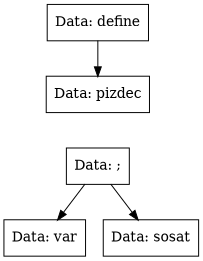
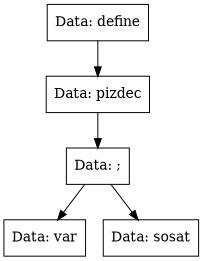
none -> (98, 125)
